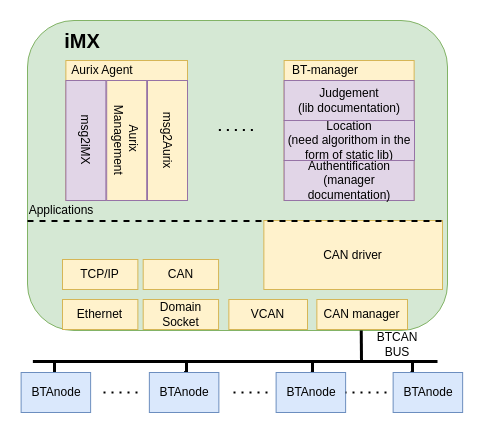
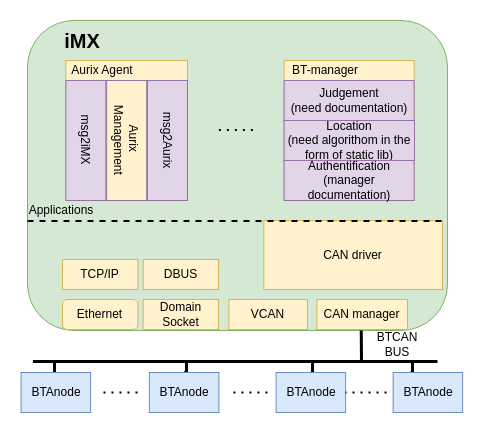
(350, 101) -> (350, 101)
(168, 141) -> (168, 141)
(181, 275) -> (181, 275)
(100, 315) -> (100, 315)
